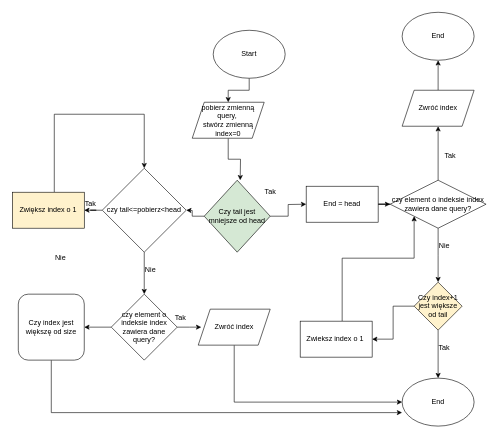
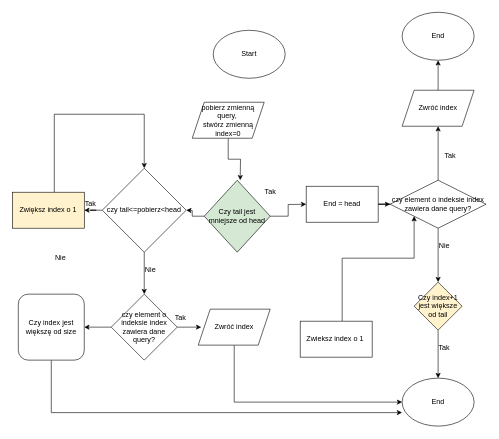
(228, 92) -> none
(393, 306) -> none
